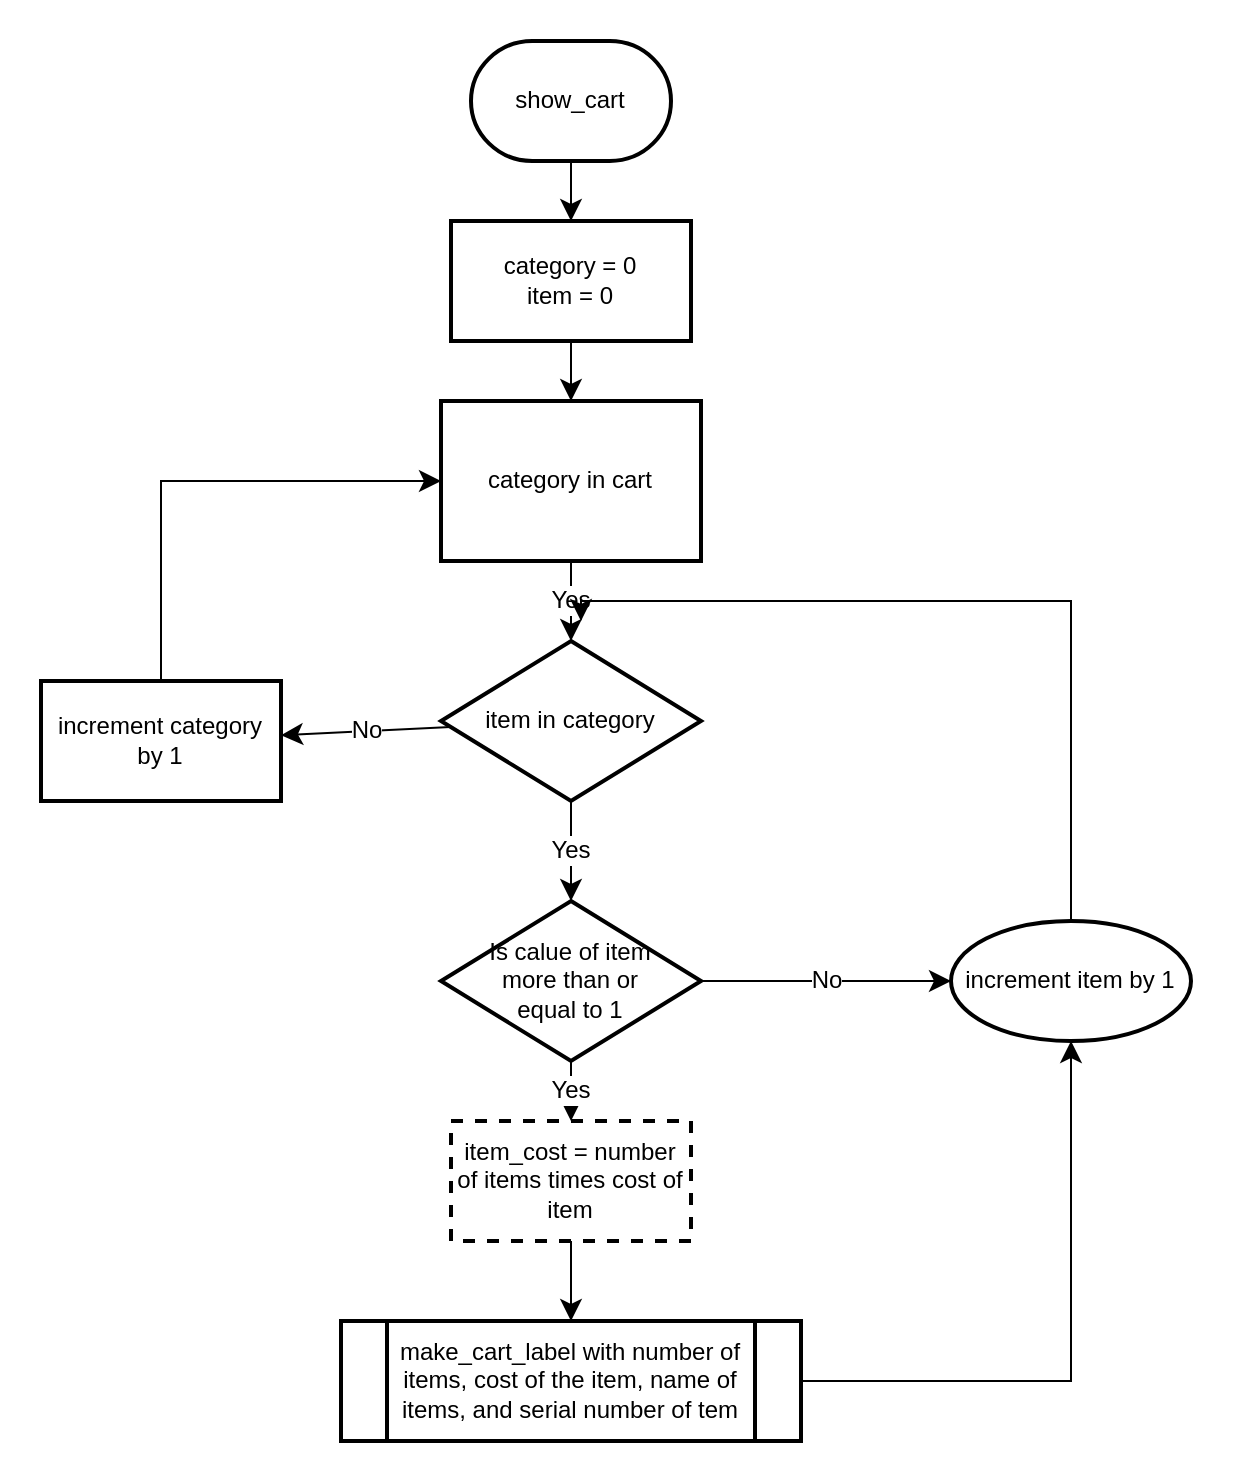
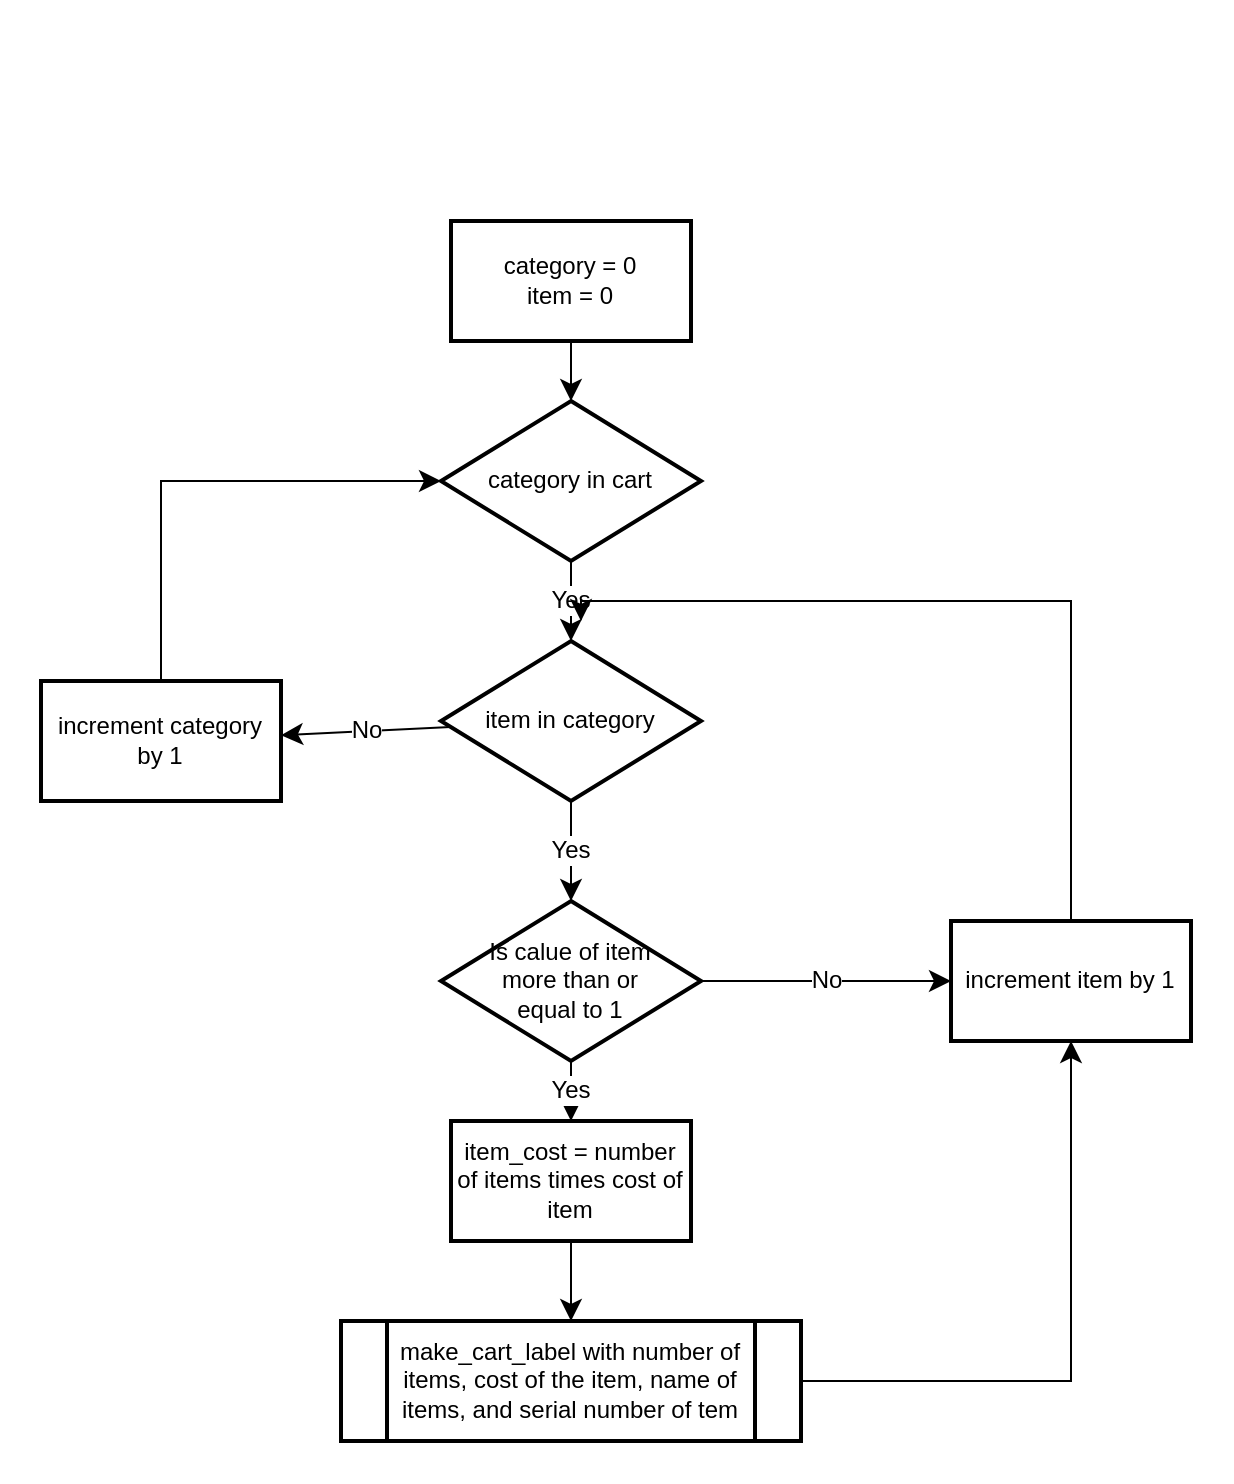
(571, 101) -> none
(571, 184) -> none
(571, 481) -> (571, 481)
(1071, 981) -> (1071, 981)
(571, 1181) -> (571, 1181)
